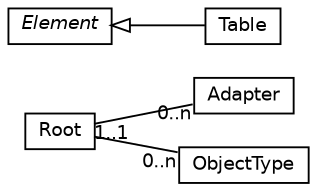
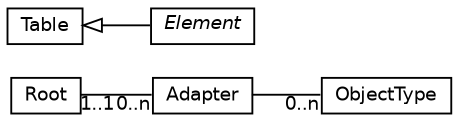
(167, 25) -> (126, 25)
(136, 144) -> (286, 95)
